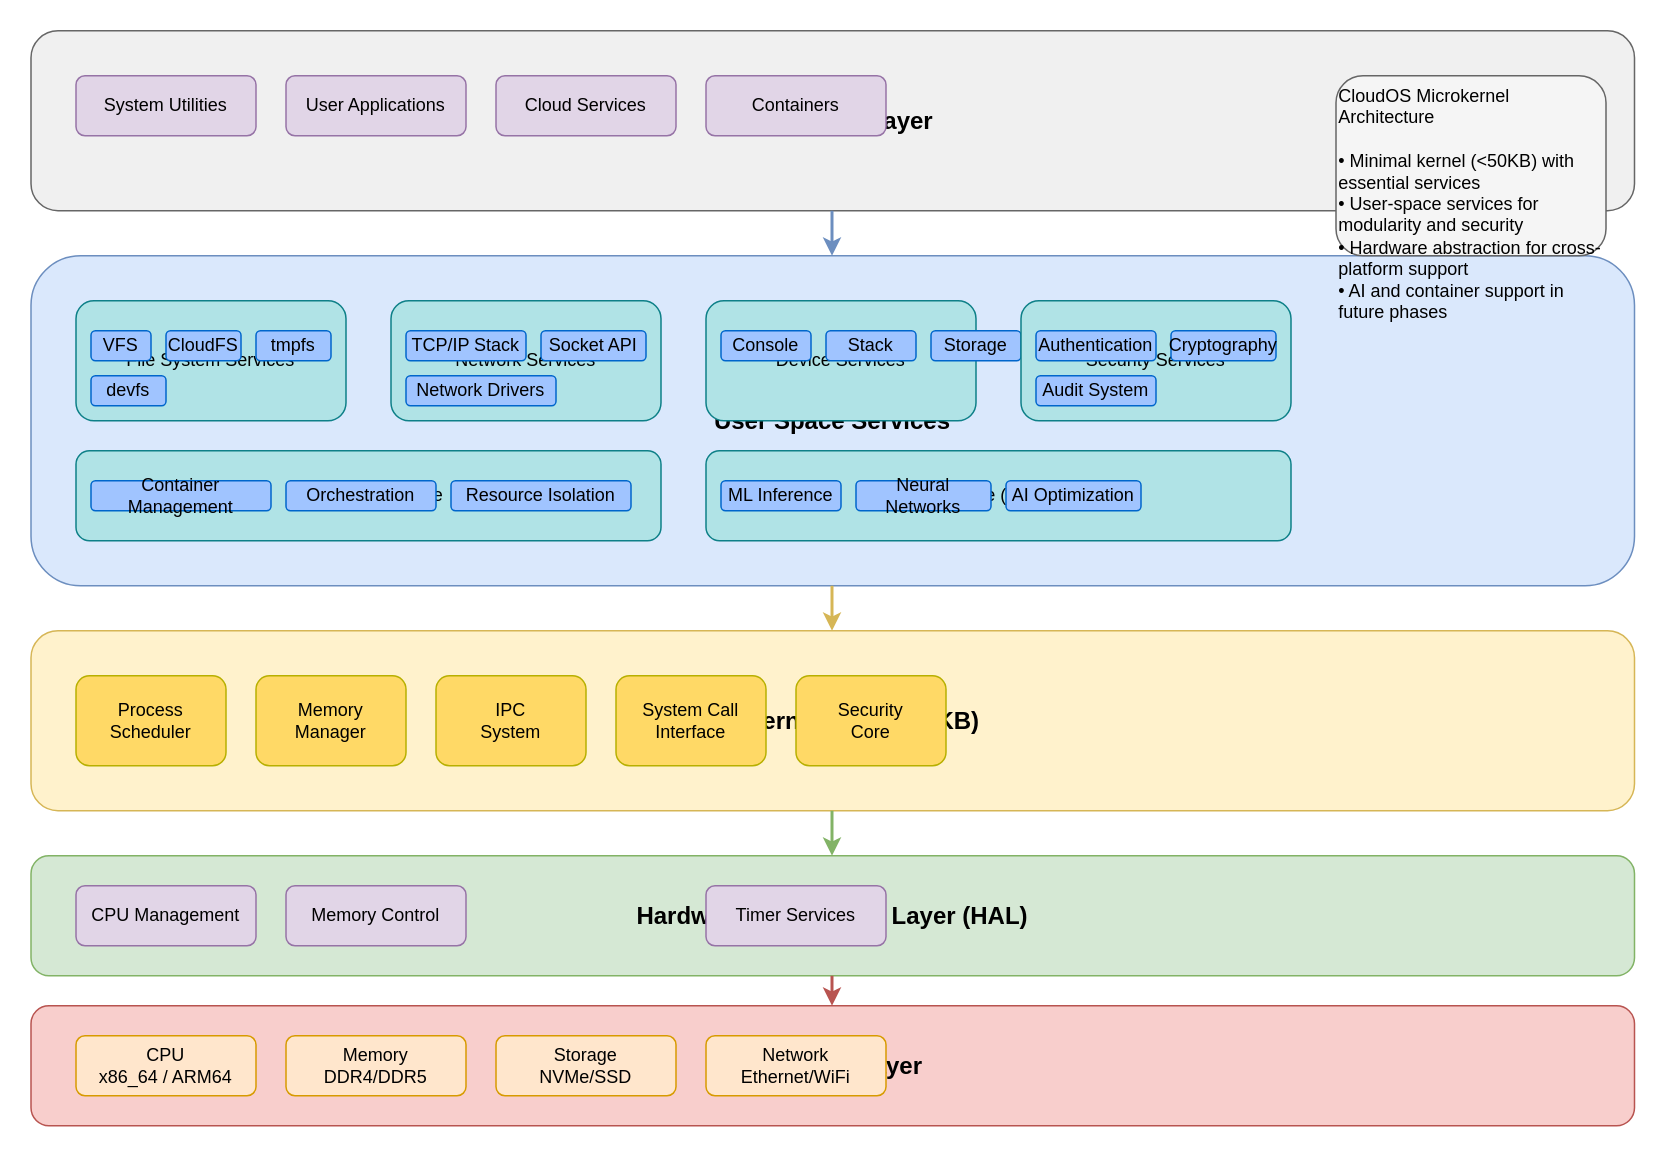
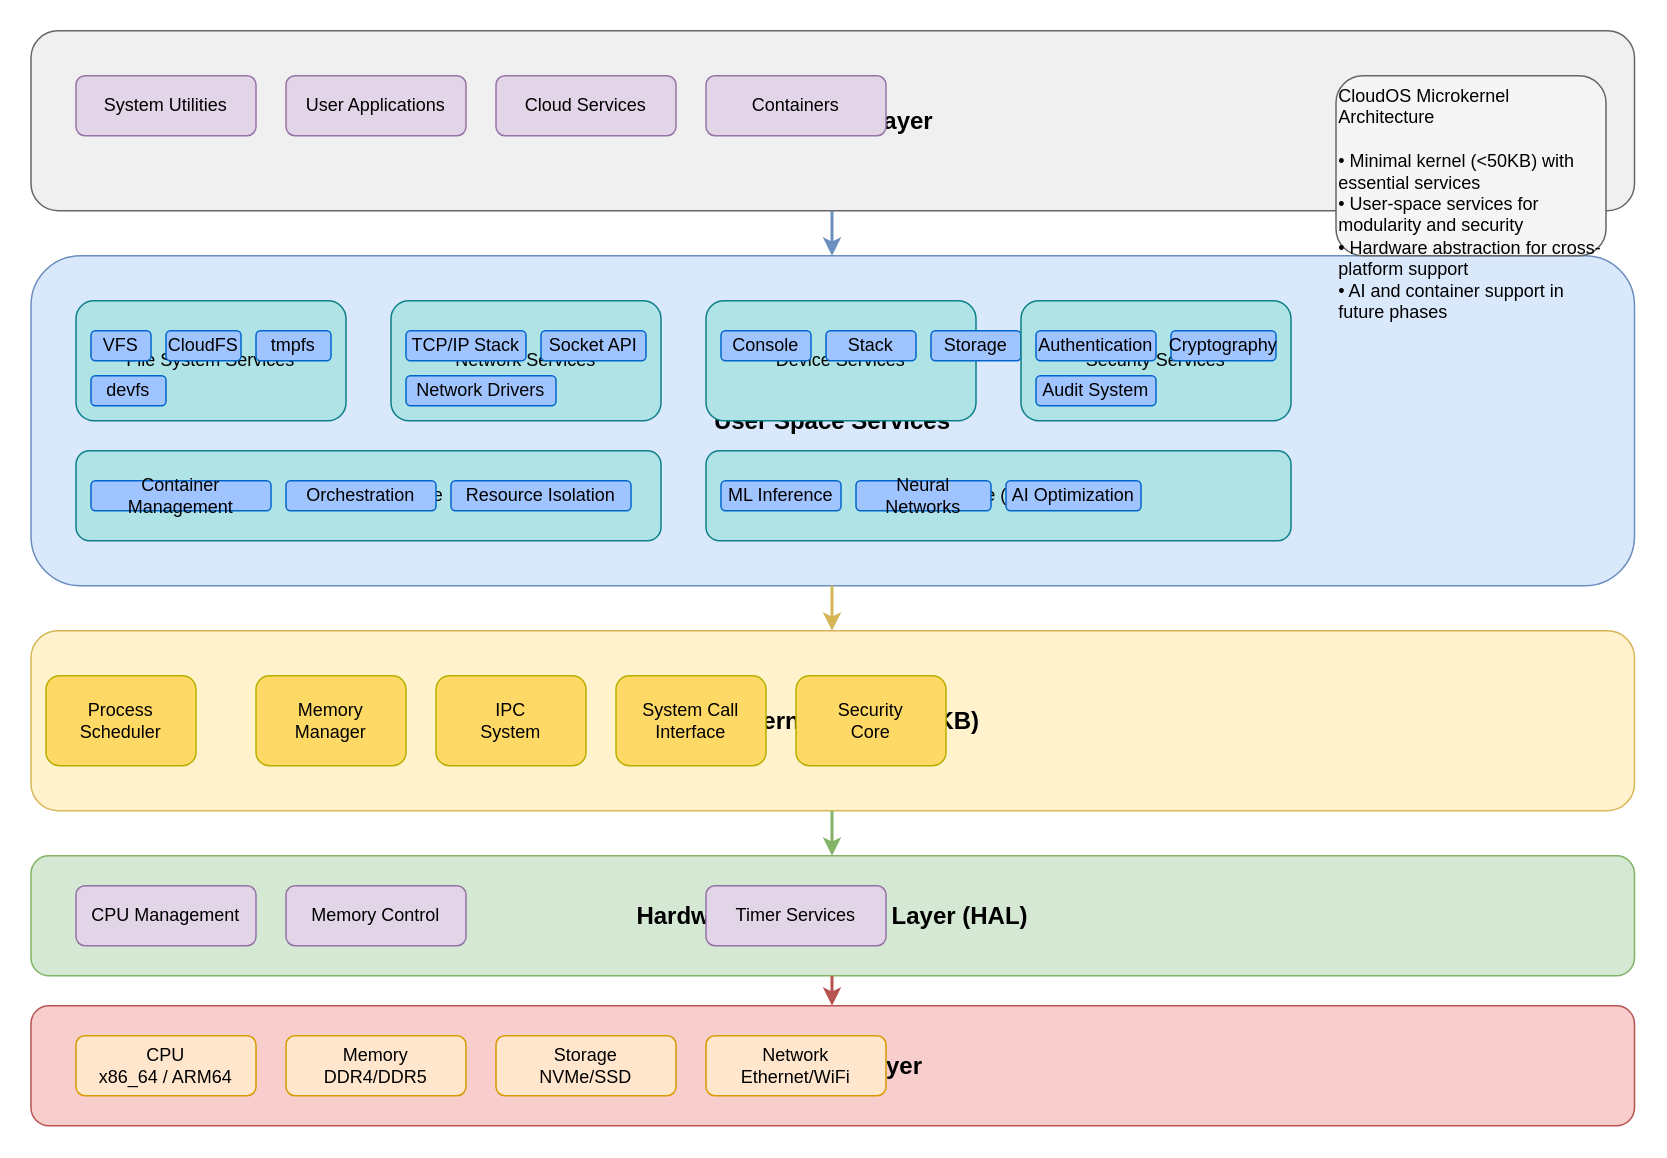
(151, 721) -> (121, 721)
